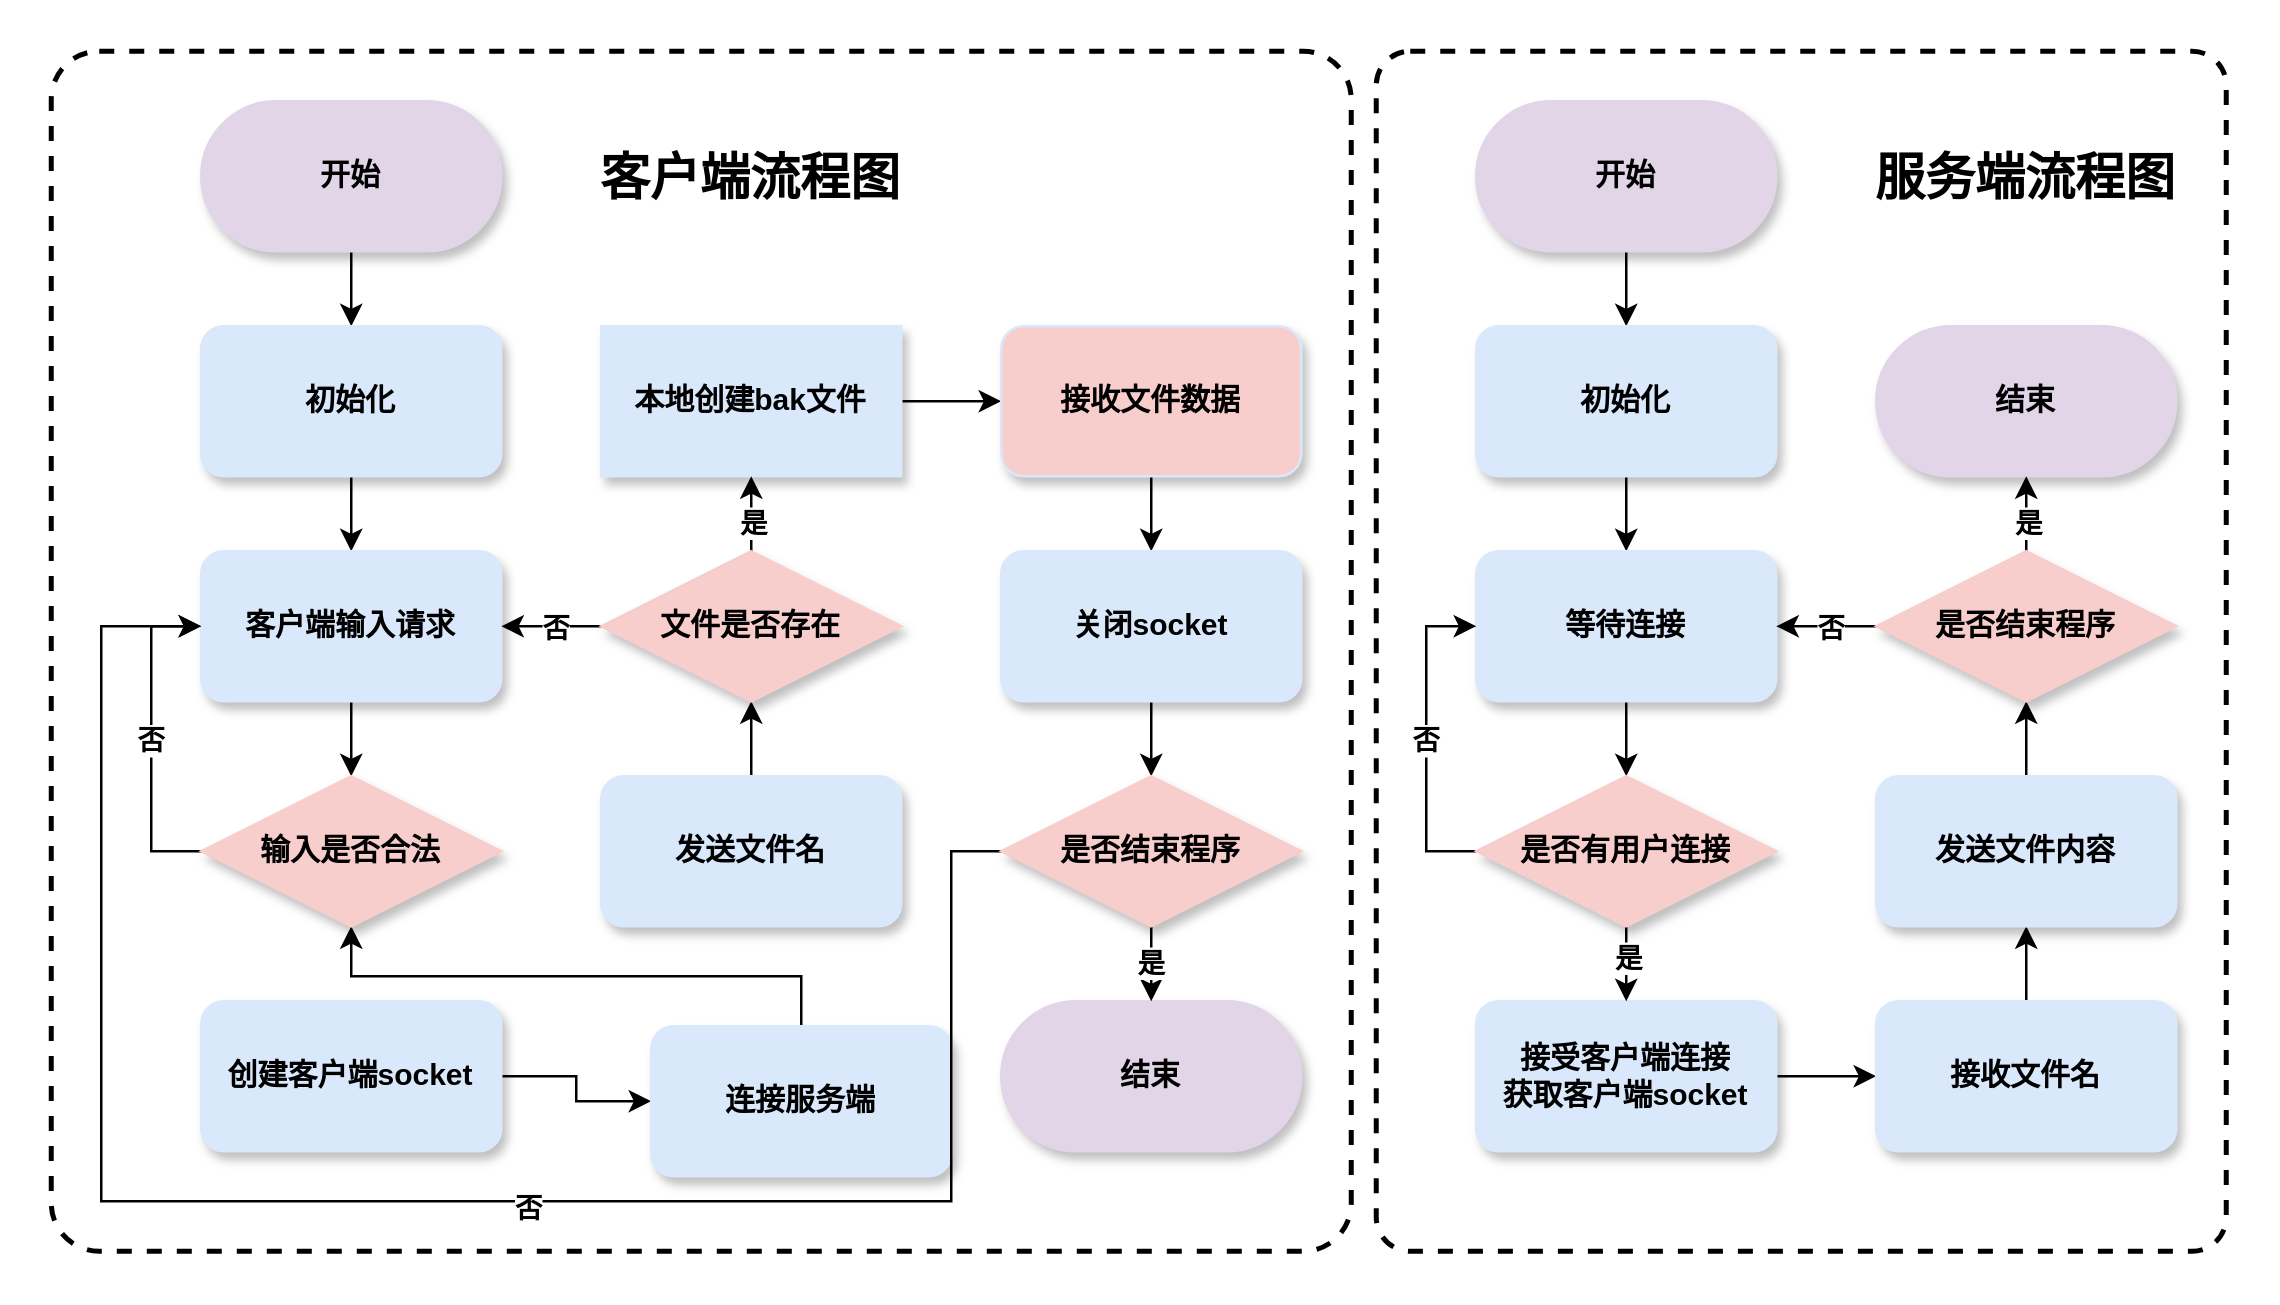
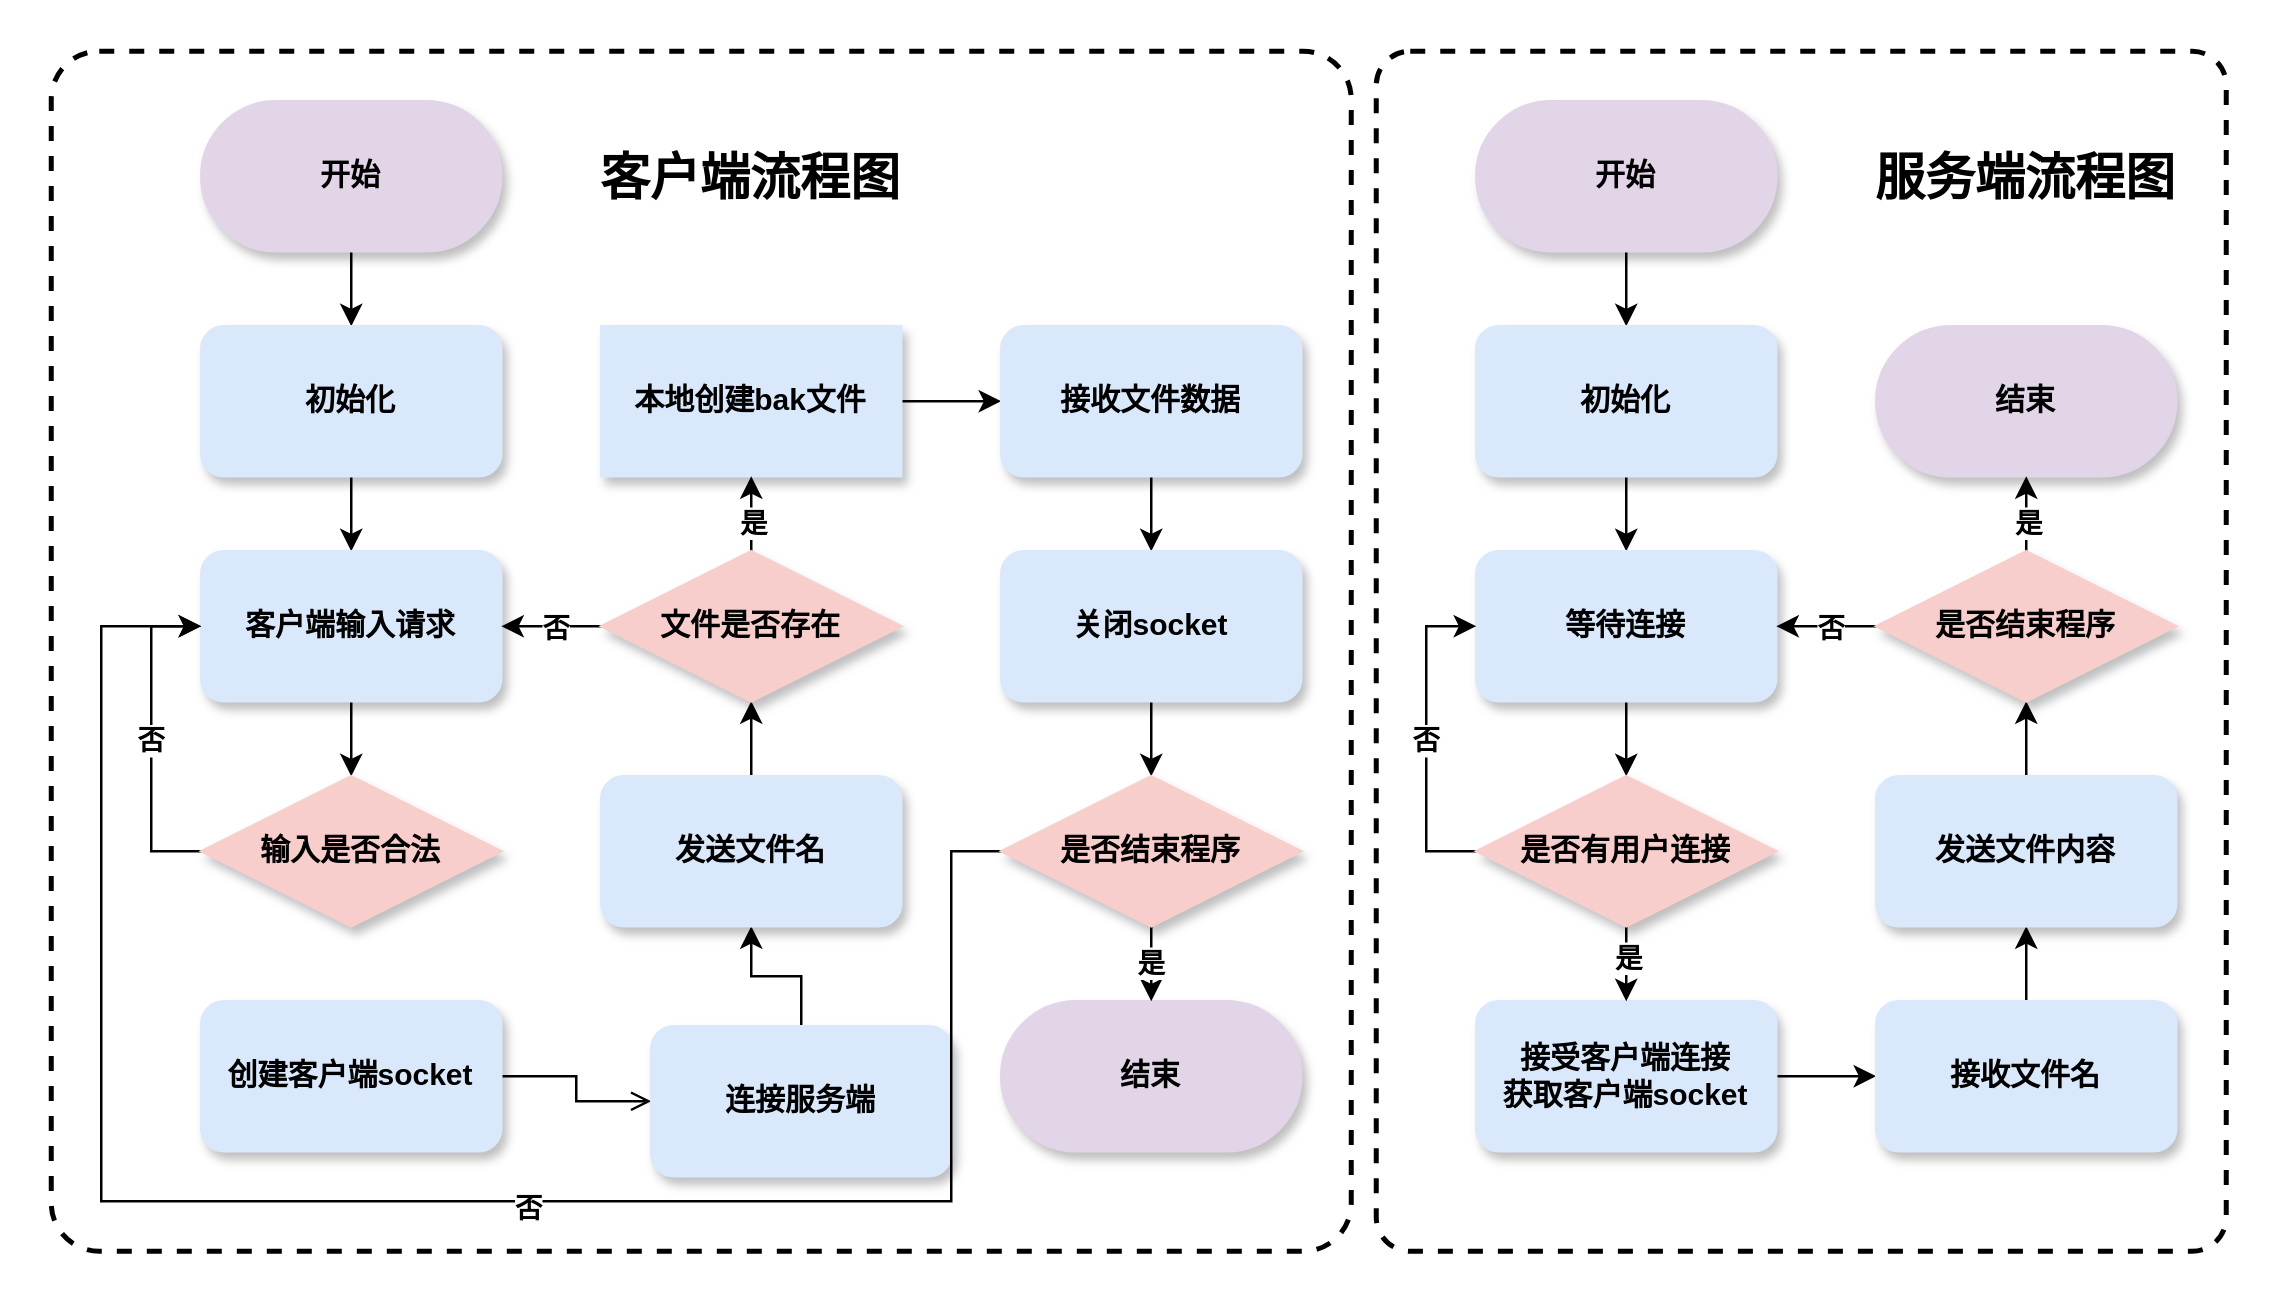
(1151, 401) -> (1151, 401)
(536, 976) -> (751, 961)
(633, 1101) -> (637, 1101)
